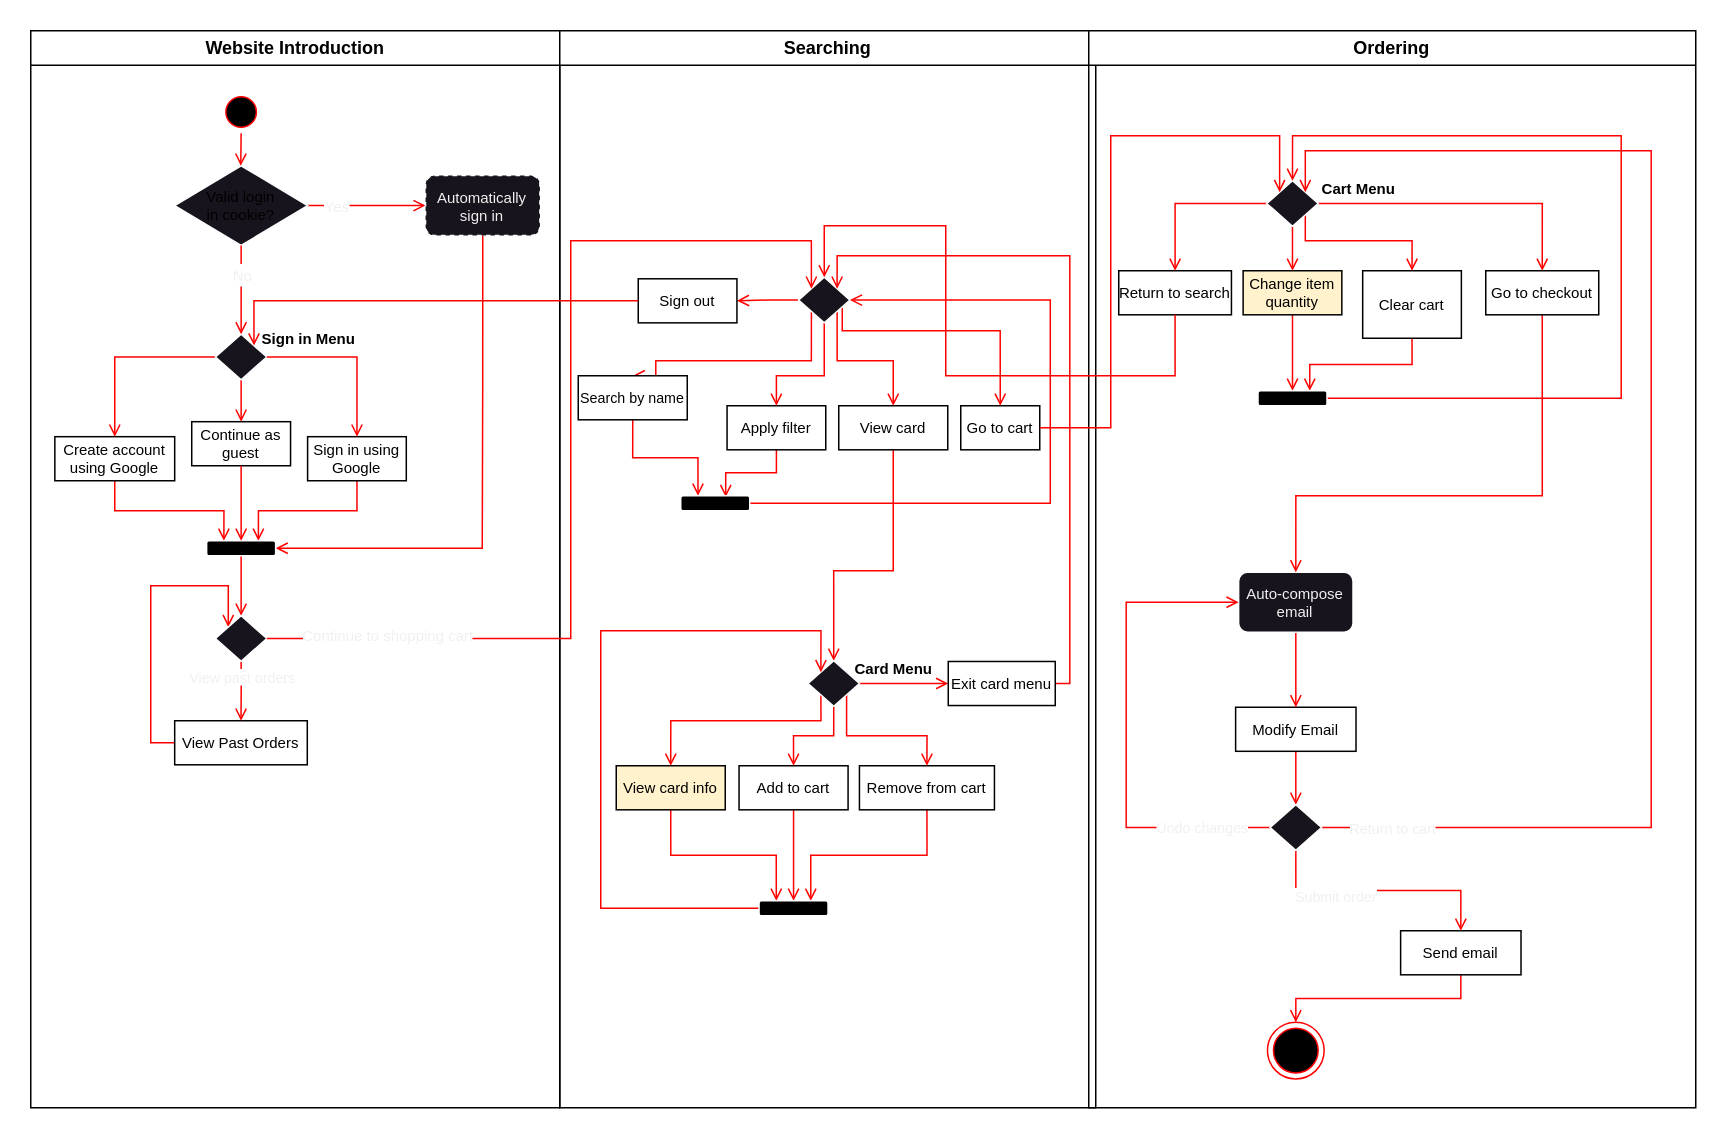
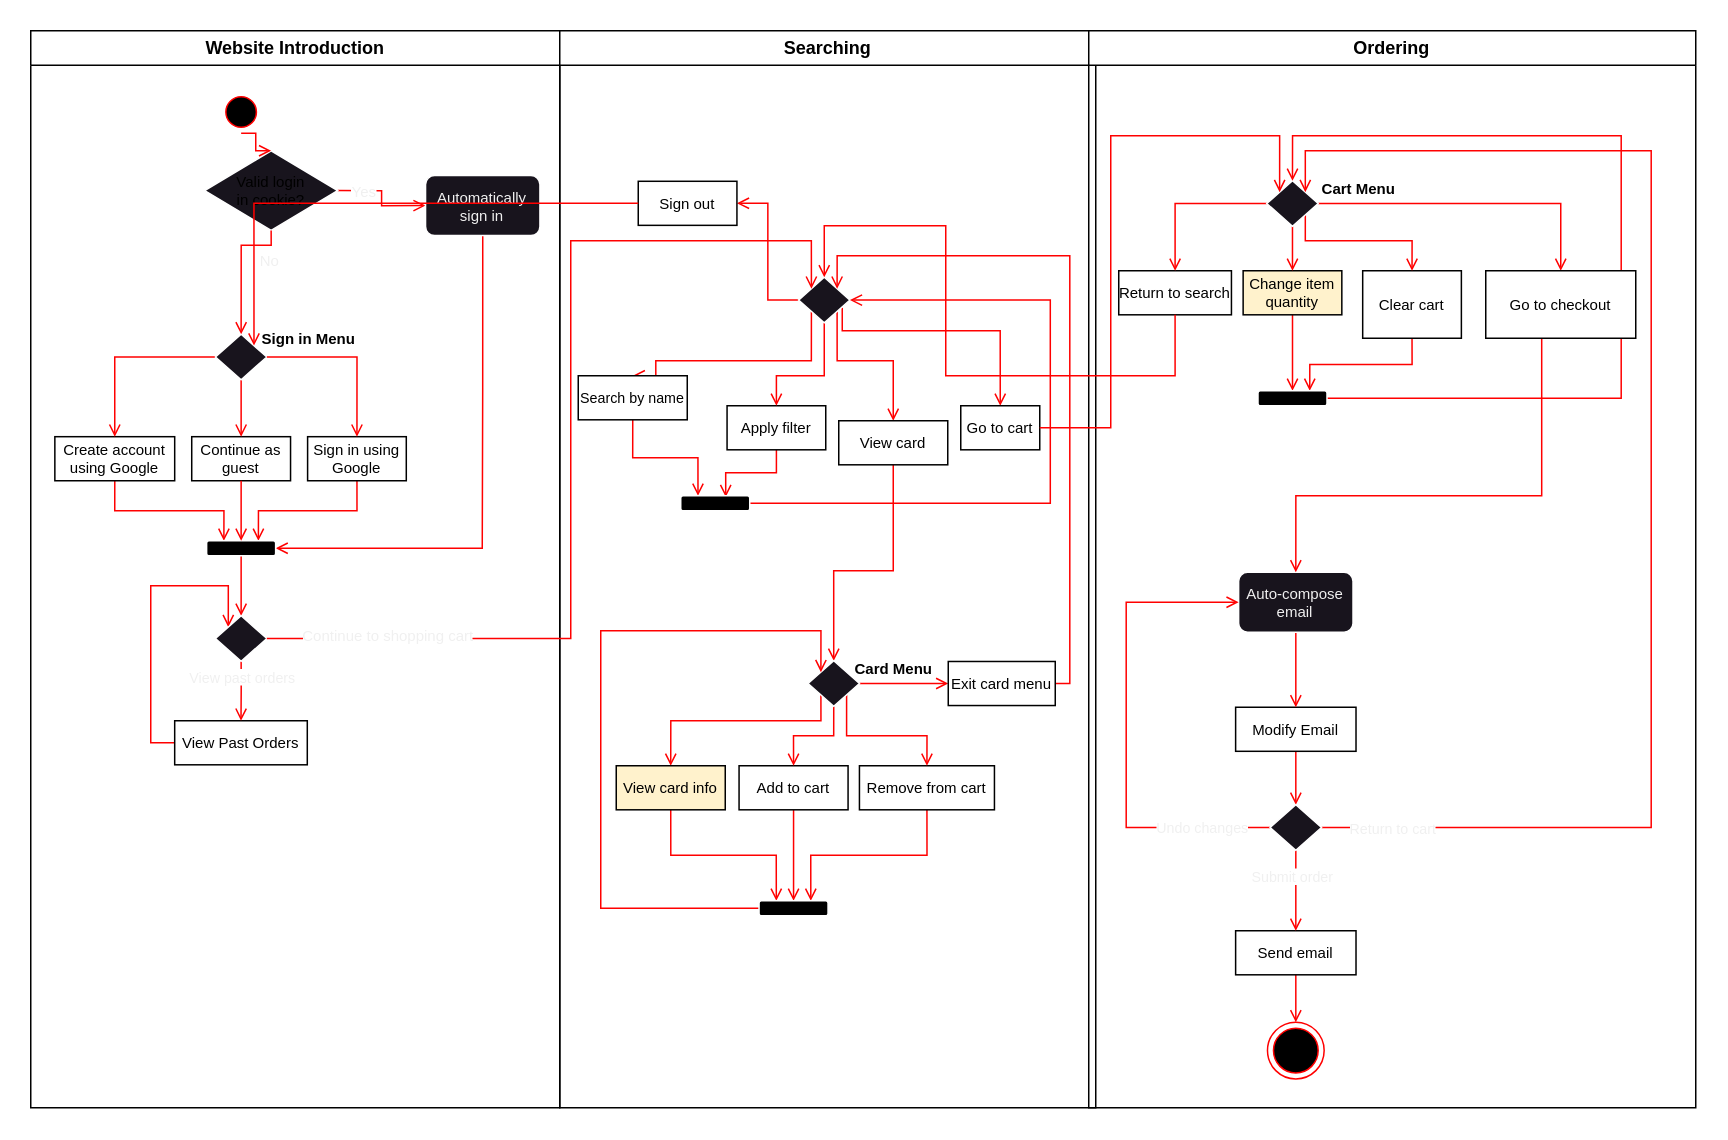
(241, 206) -> (271, 191)
(483, 206) -> (483, 206)
(1542, 293) -> (1561, 305)
(688, 301) -> (688, 203)
(893, 428) -> (893, 443)
(241, 444) -> (241, 459)
(1461, 953) -> (1296, 953)
